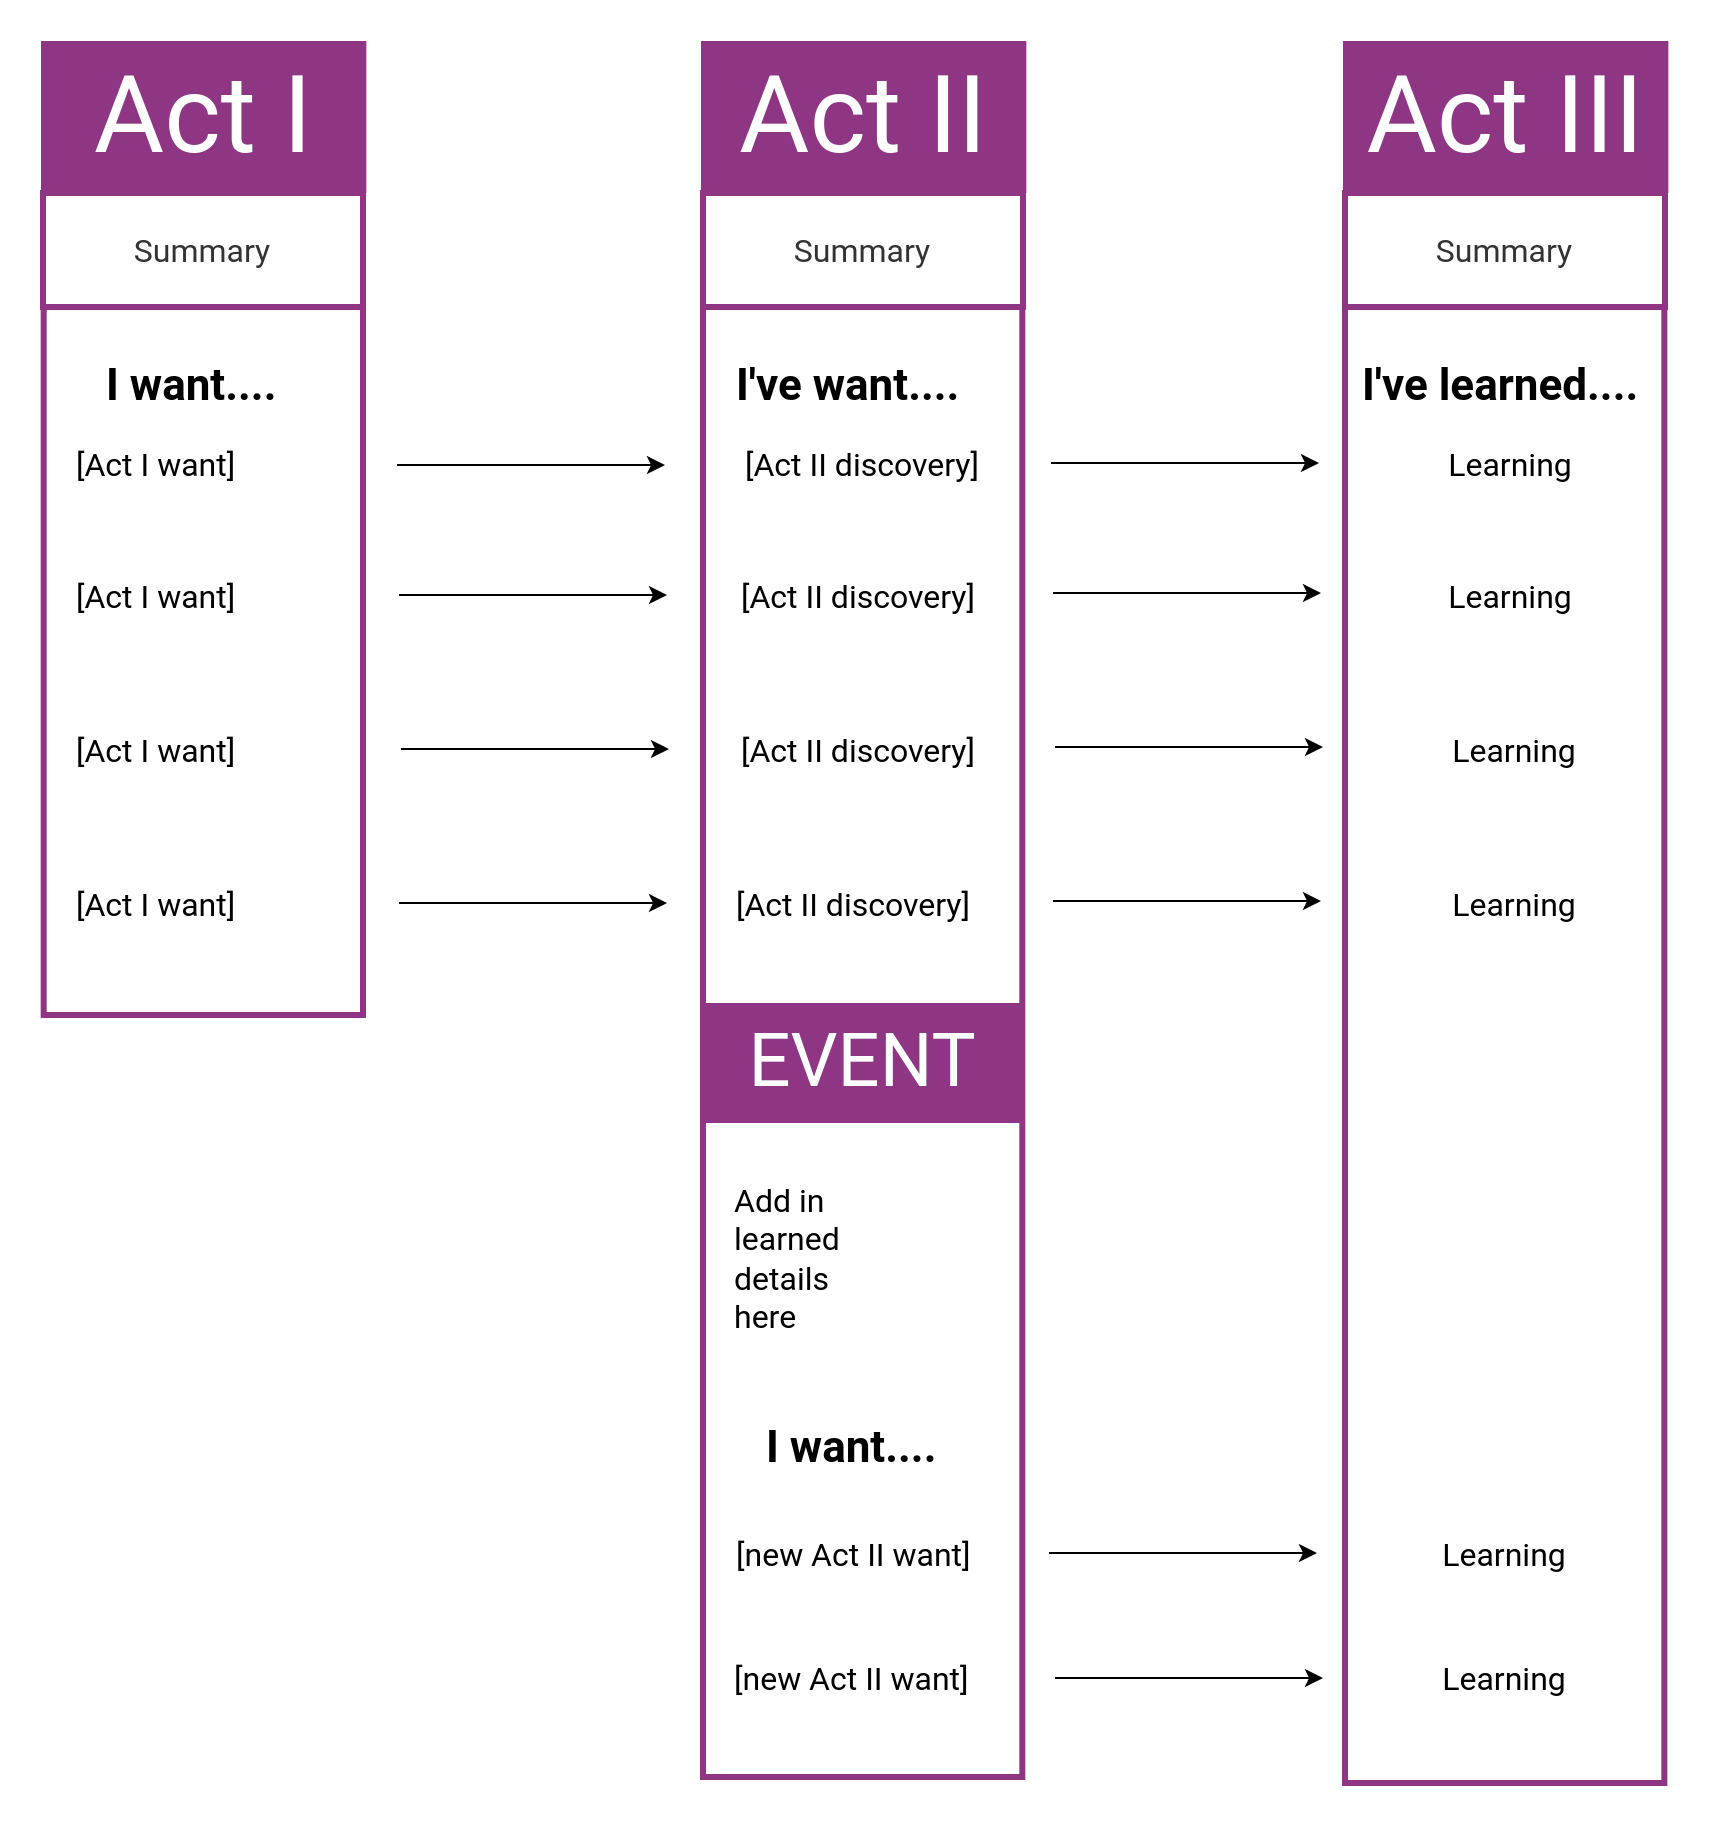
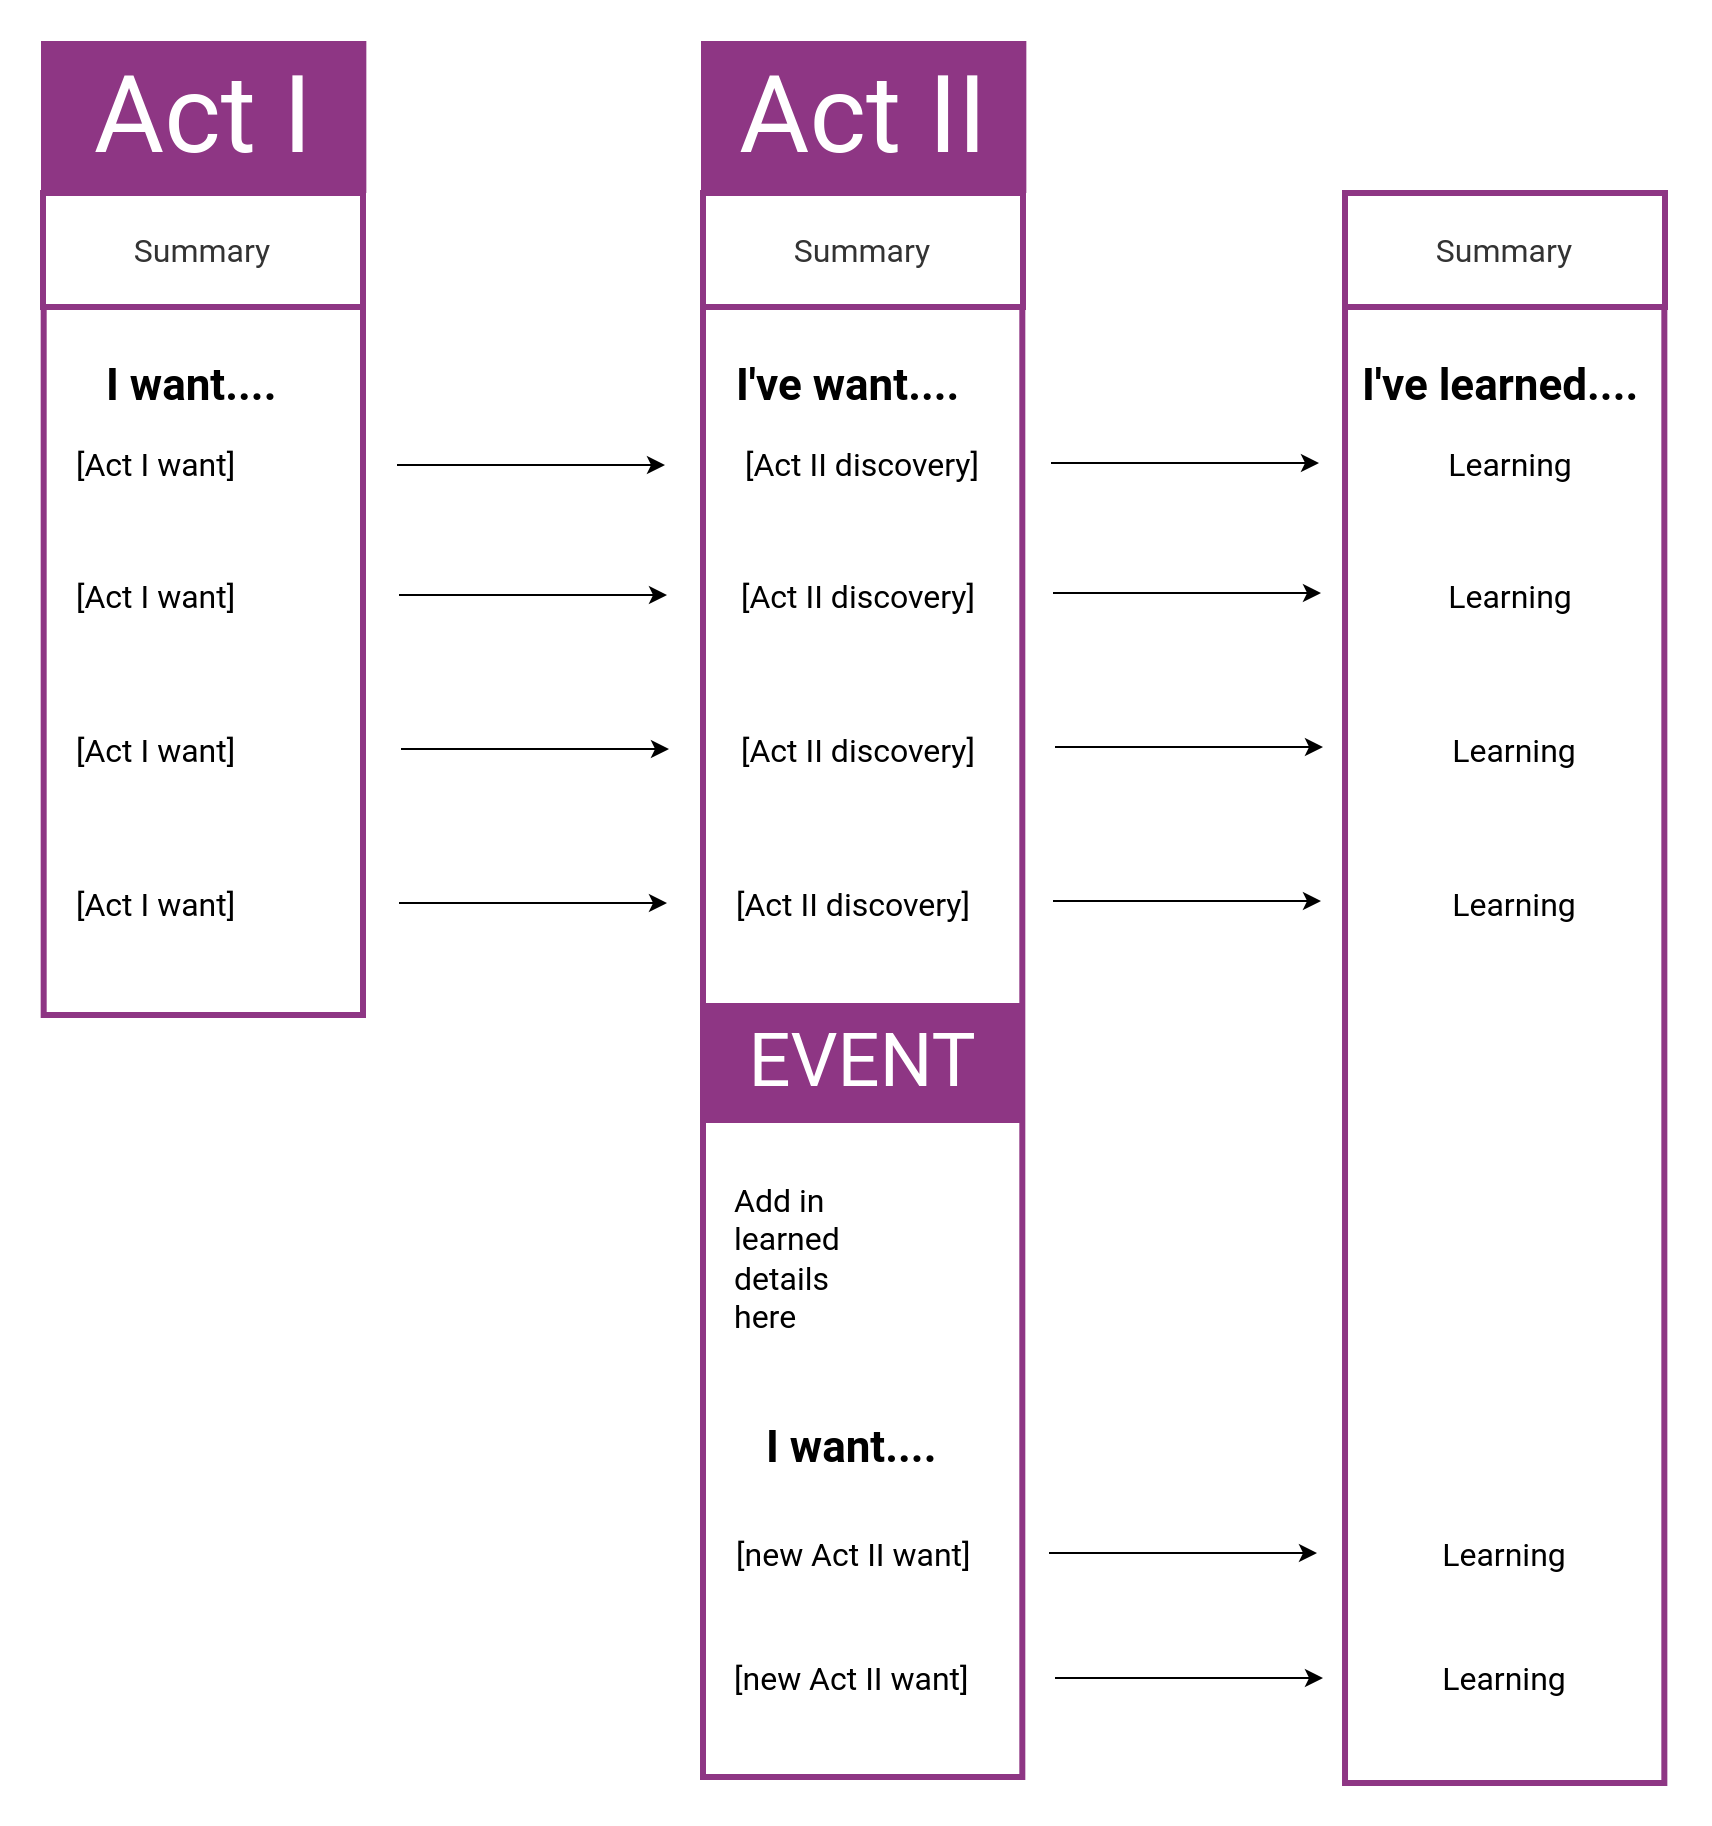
(1506, 117) -> none
